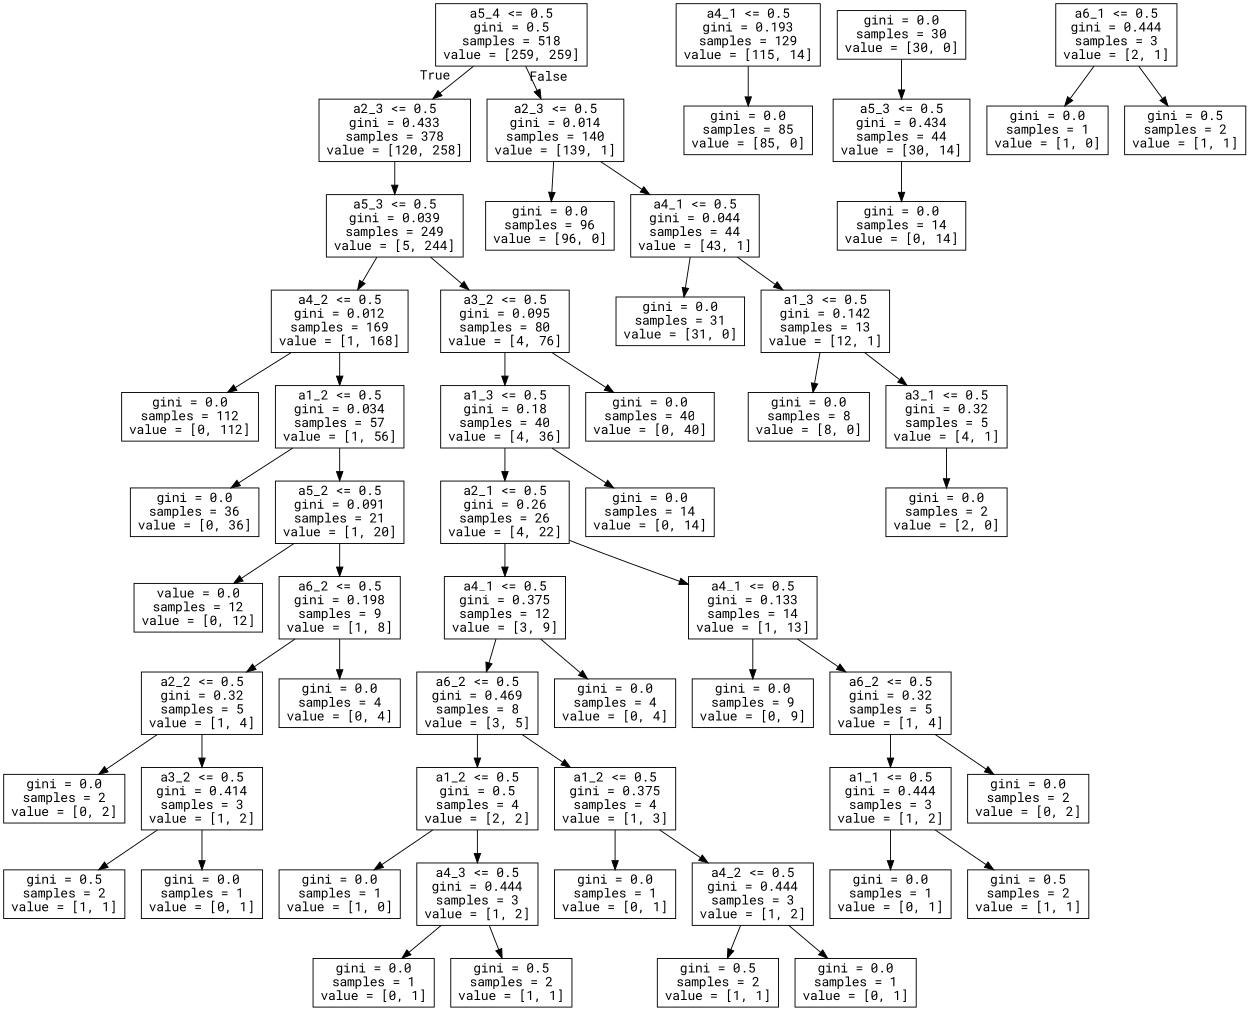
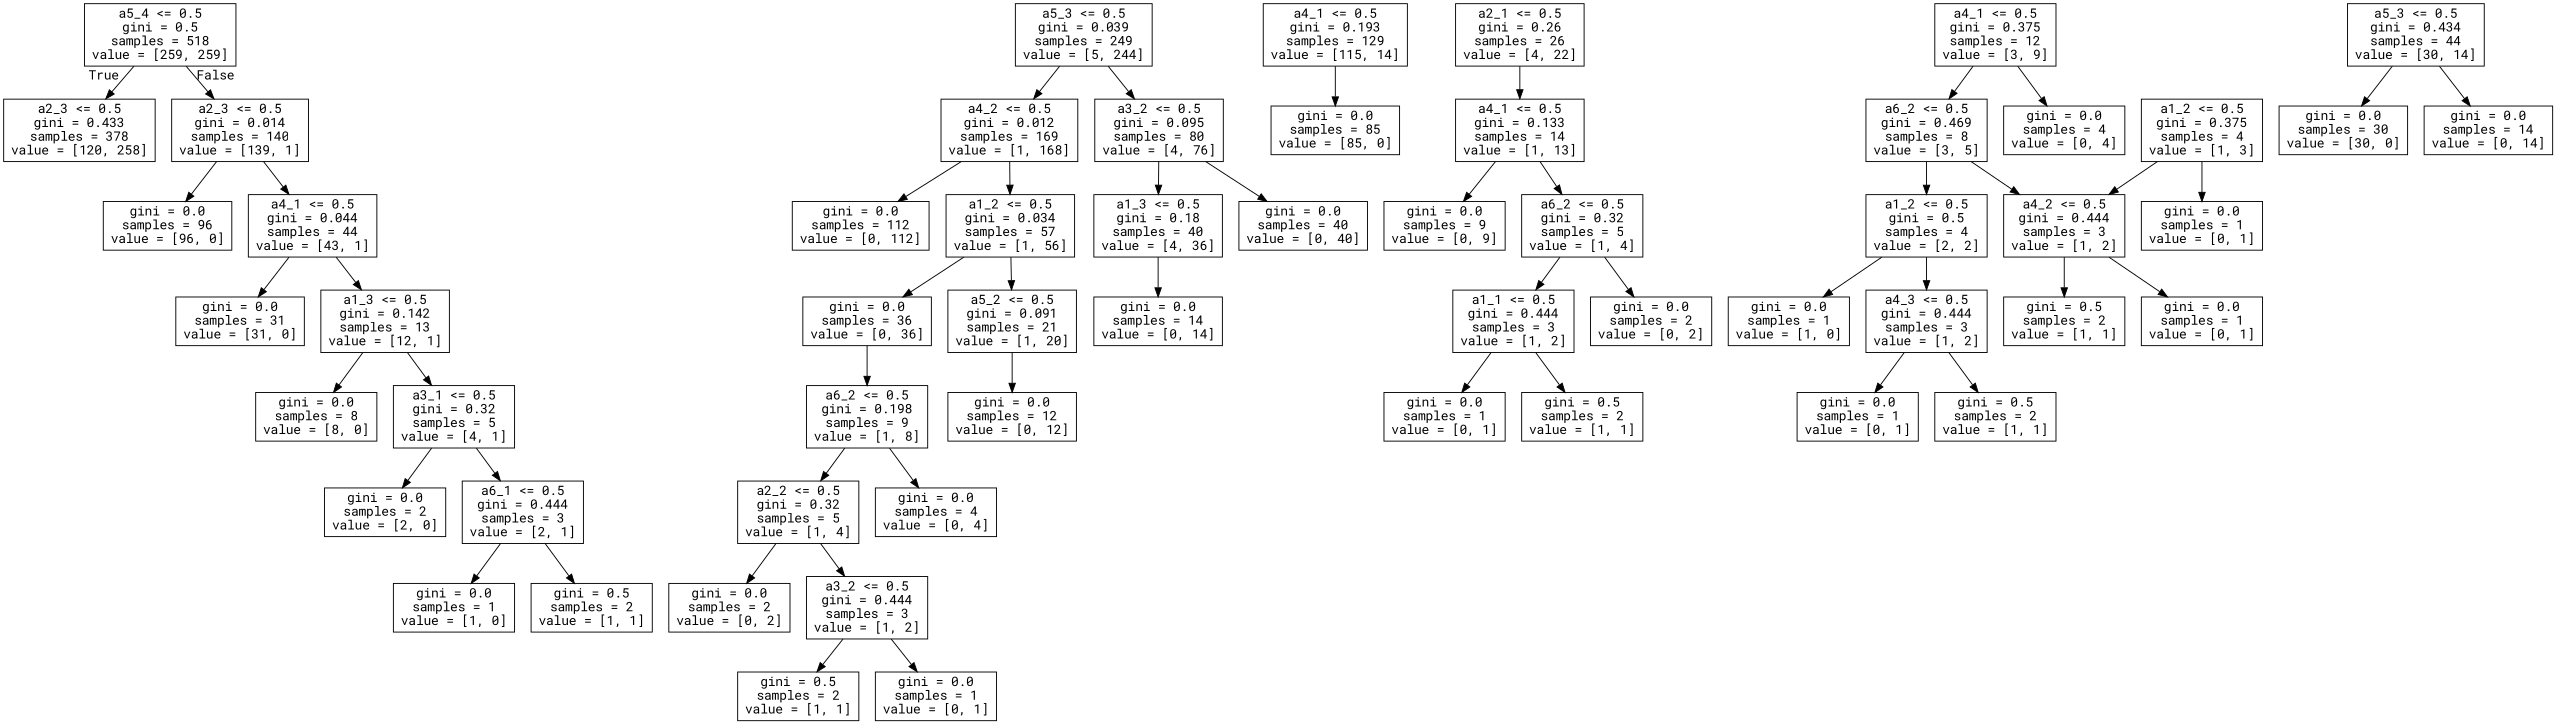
(902, 75) -> (2380, 82)
(395, 173) -> none
(505, 460) -> none
none -> (486, 461)
(340, 555) -> (867, 361)
(505, 555) -> none
(198, 608) -> (1012, 417)
(542, 748) -> (1991, 175)
(202, 799) -> (867, 608)
